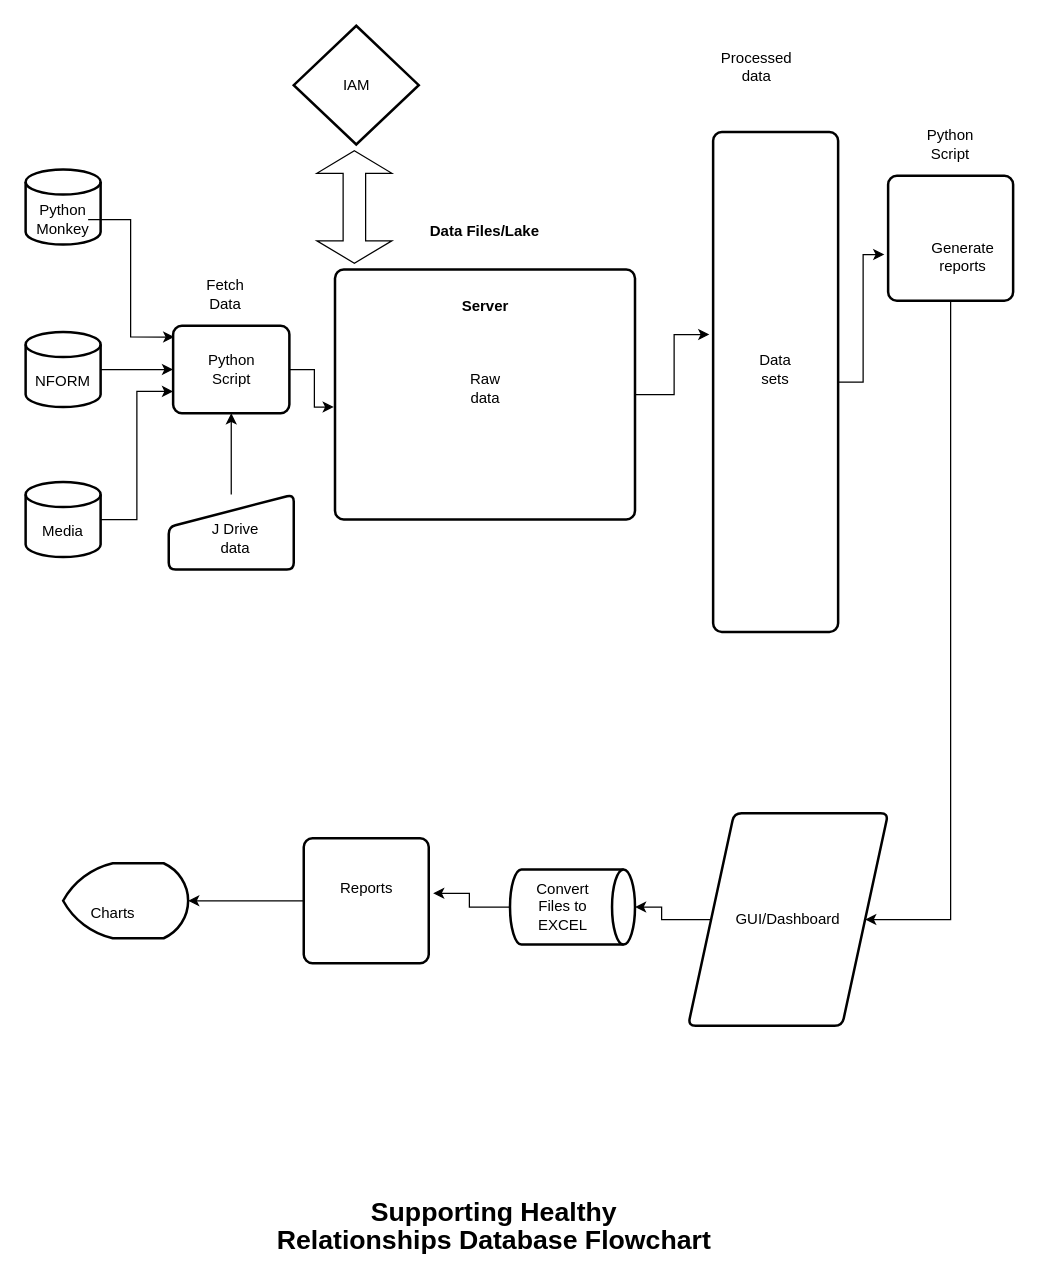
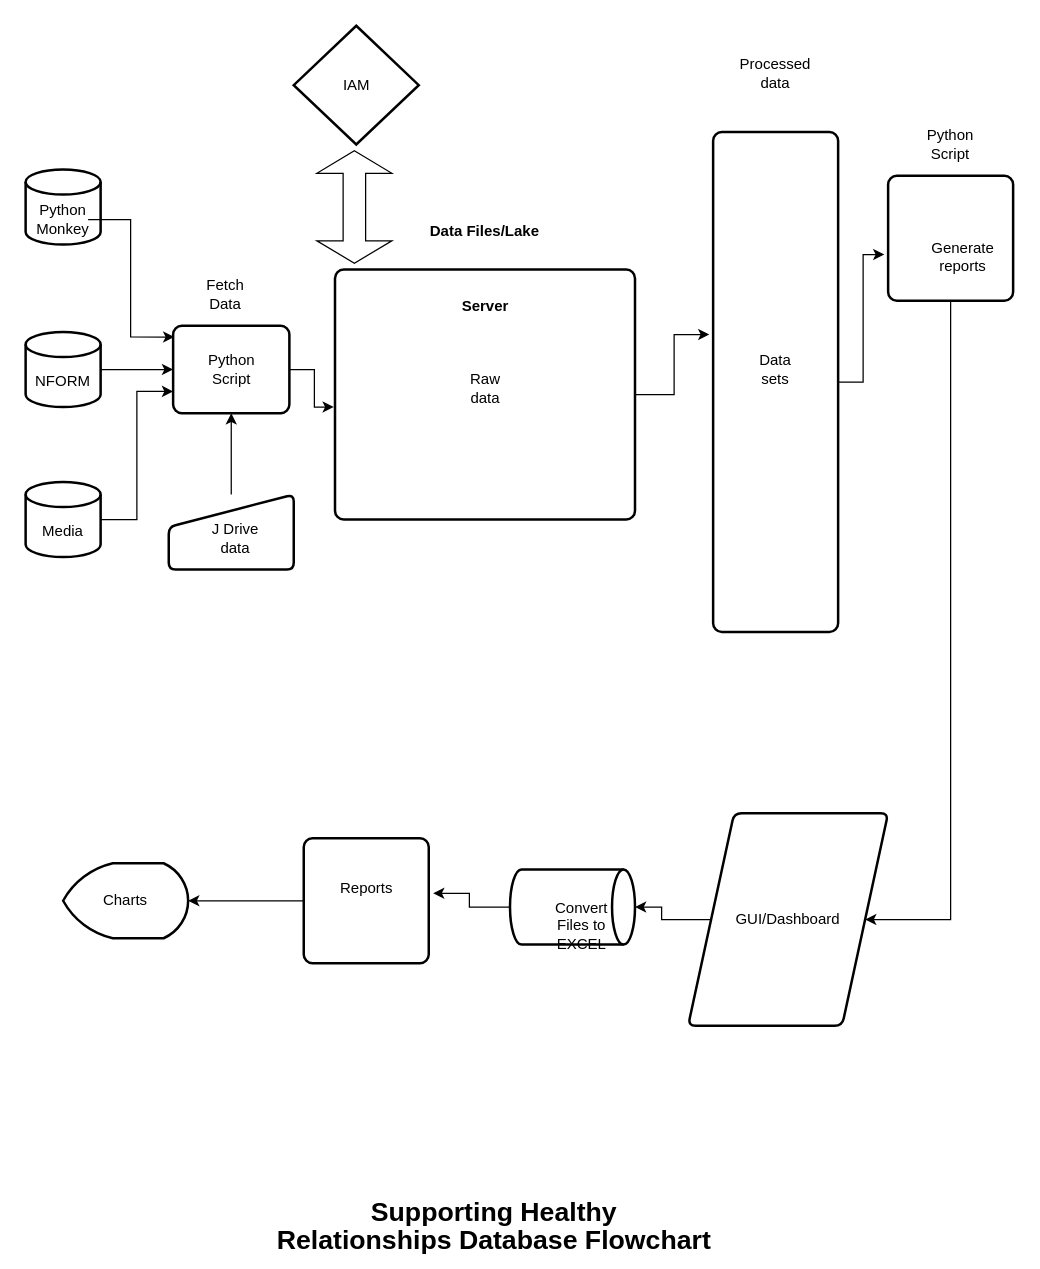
(757, 66) -> (776, 73)
(563, 907) -> (582, 926)
(113, 913) -> (126, 901)
